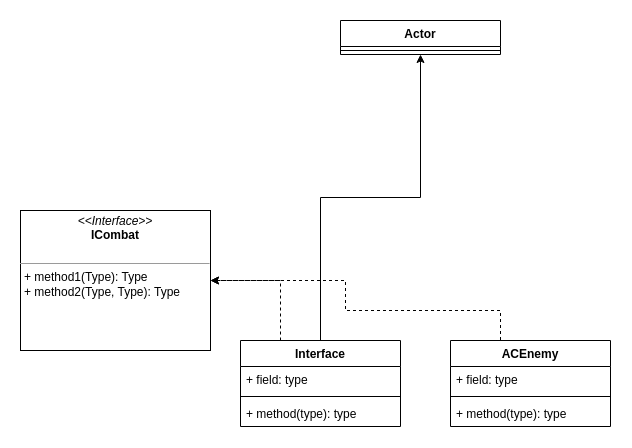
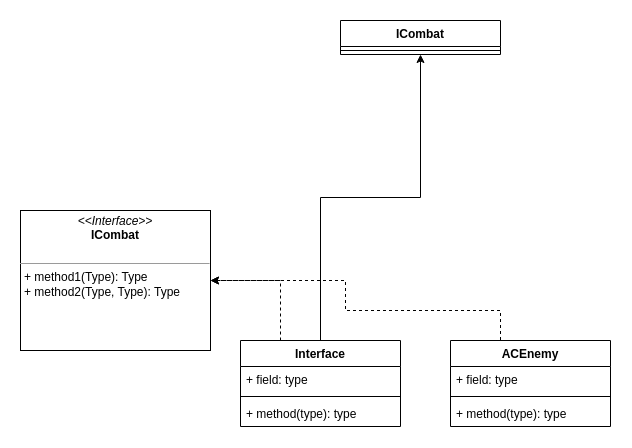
(421, 35) -> (421, 35)
